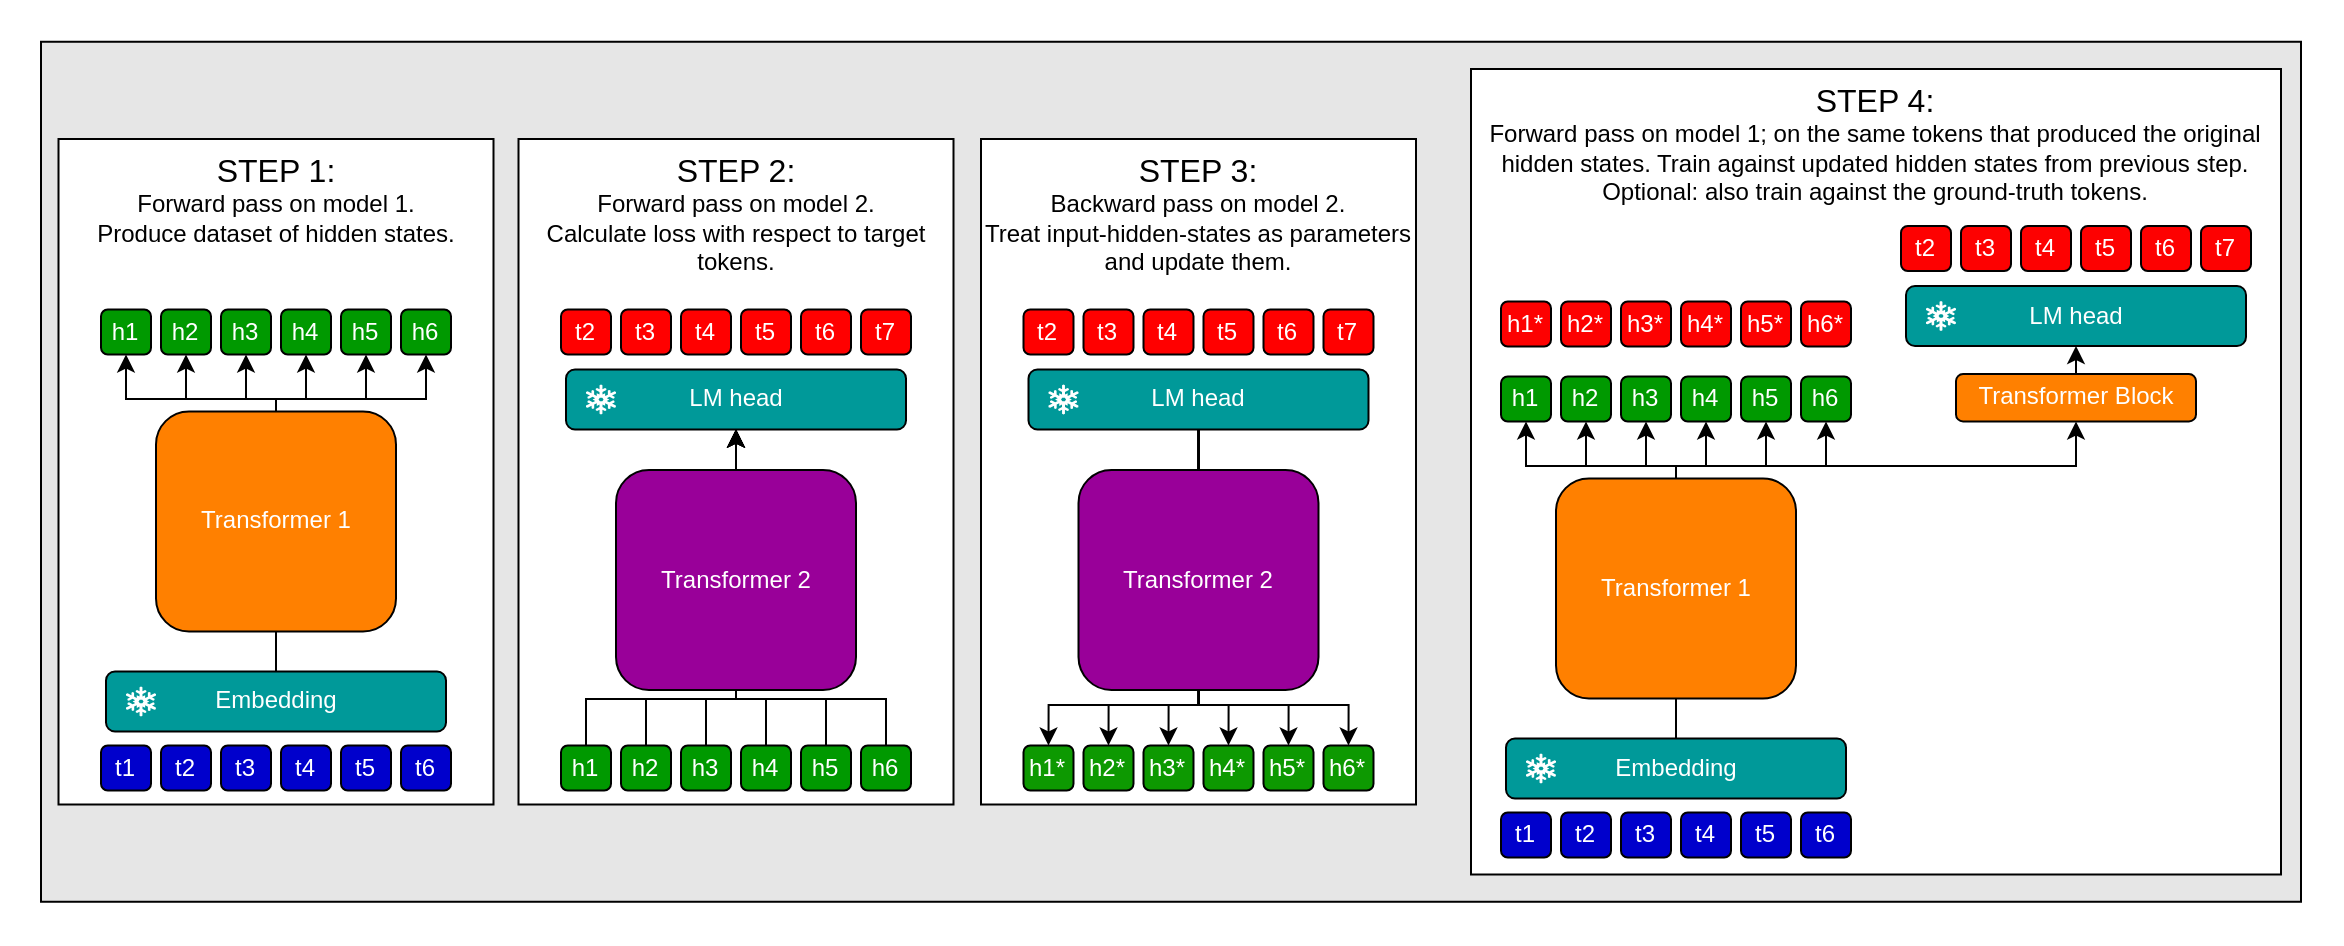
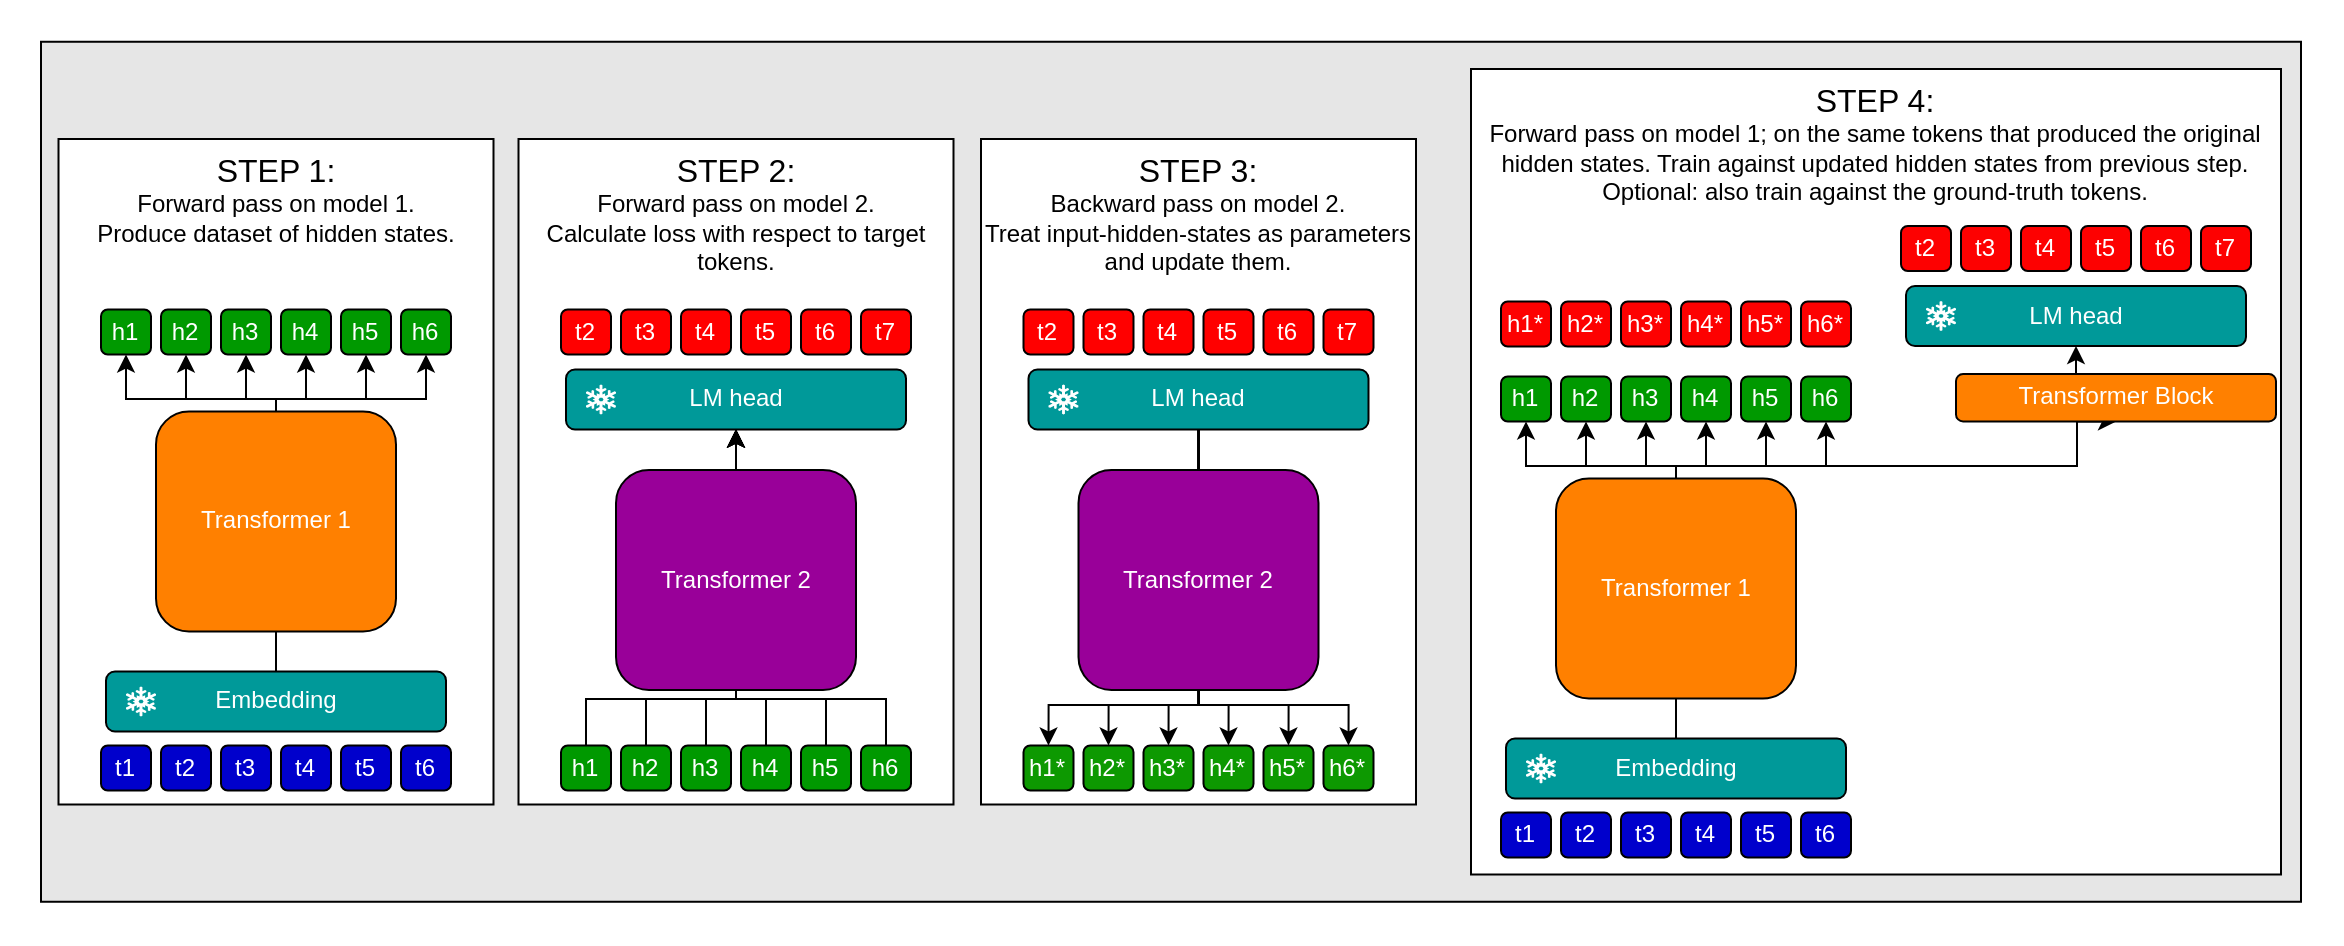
(2076, 398) -> (2116, 398)
